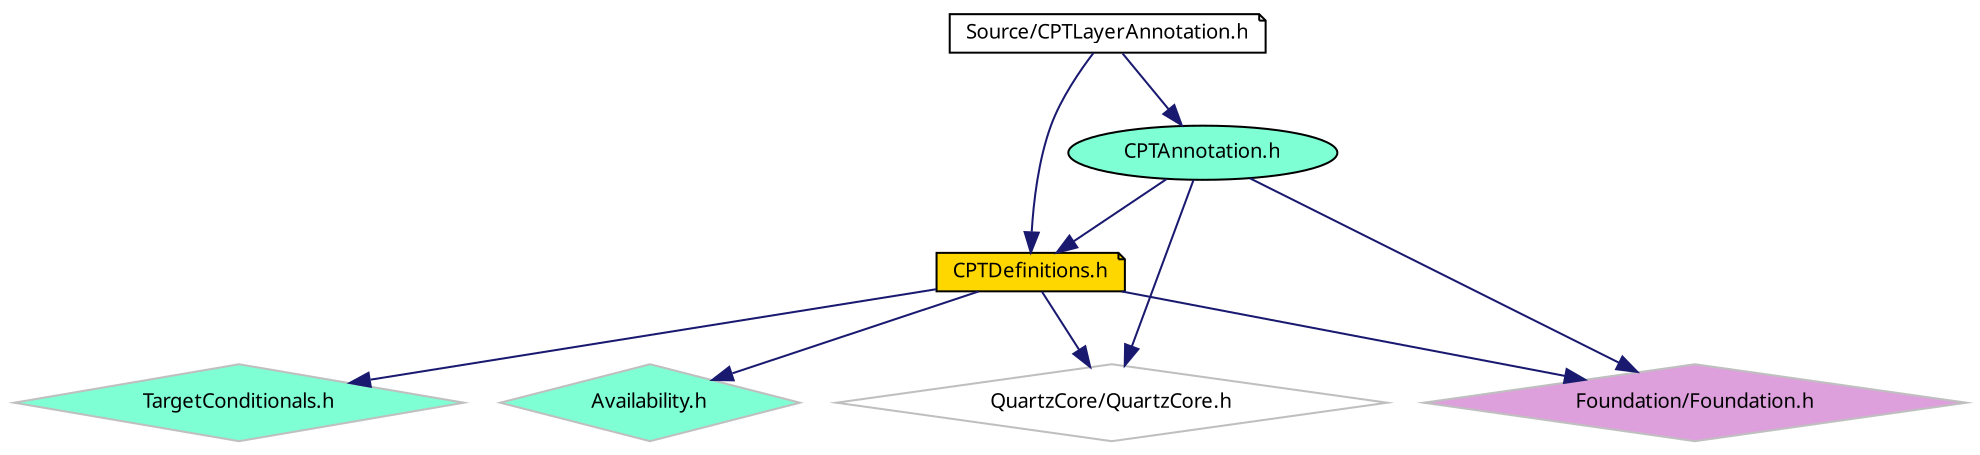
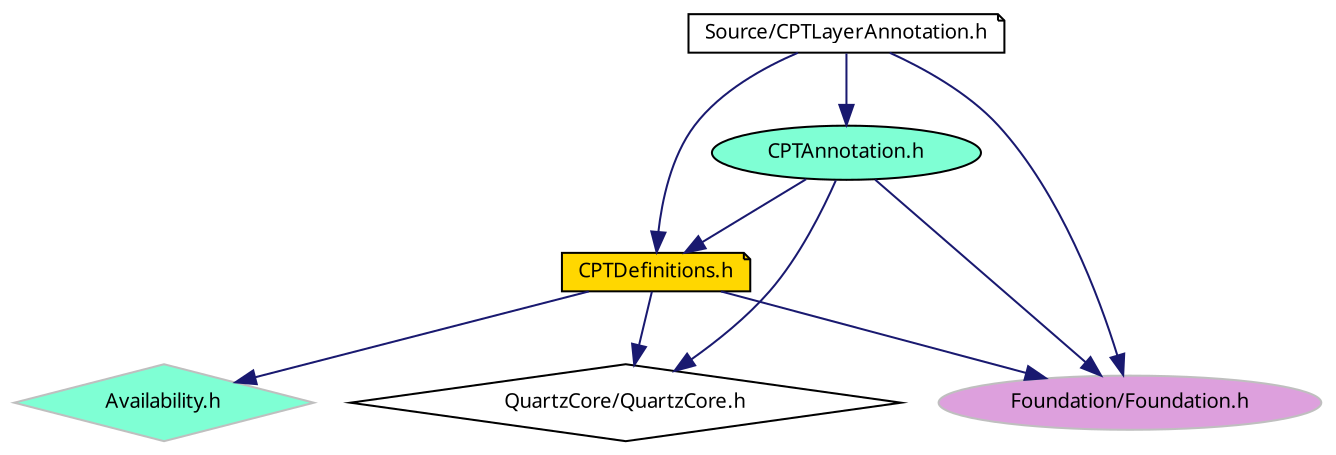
none -> (1037, 177)
(239, 403) -> none
(1112, 403) -> (626, 403)
(1695, 403) -> (1130, 403)
